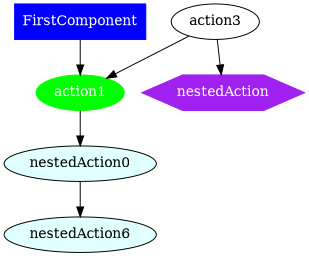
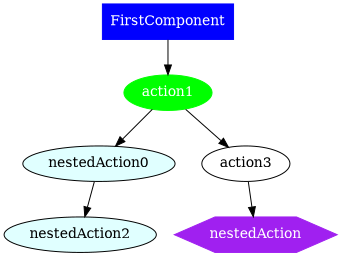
(152, 55) -> (203, 125)
(80, 235) -> (80, 235)
